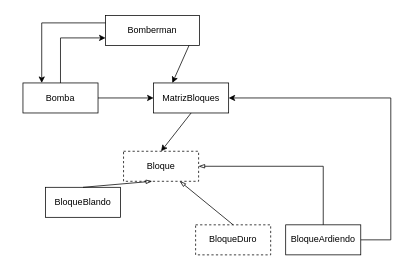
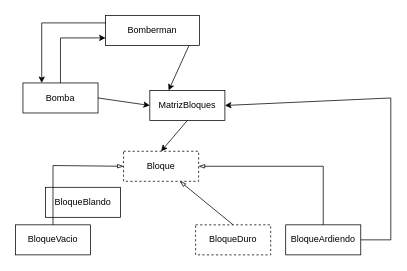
(191, 98) -> (187, 105)
none -> (84, 166)
(115, 184) -> none
none -> (53, 240)
